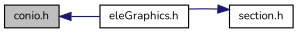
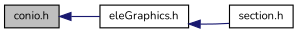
(203, 9) -> (215, 24)
